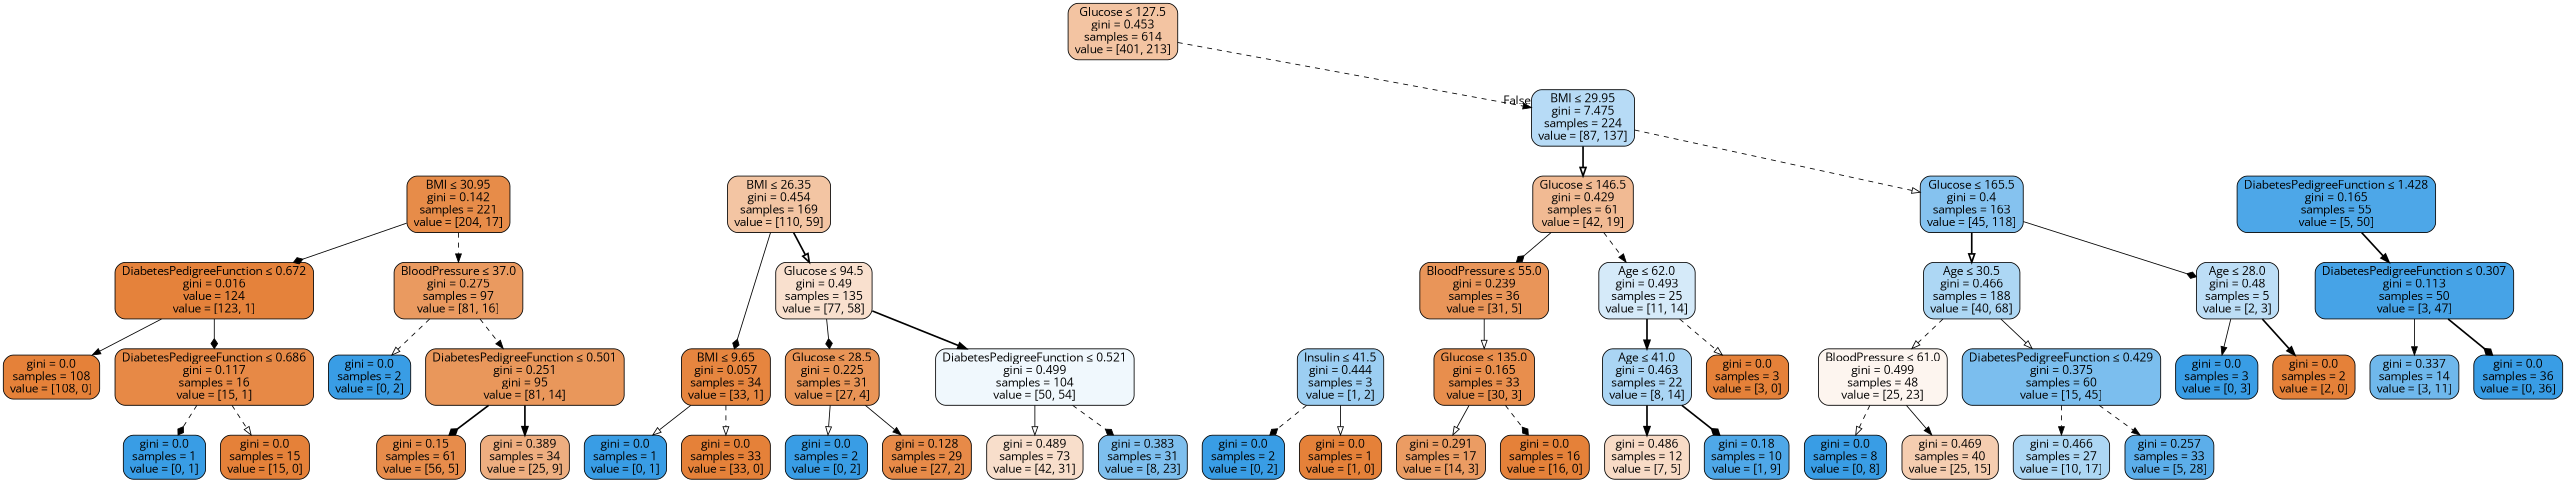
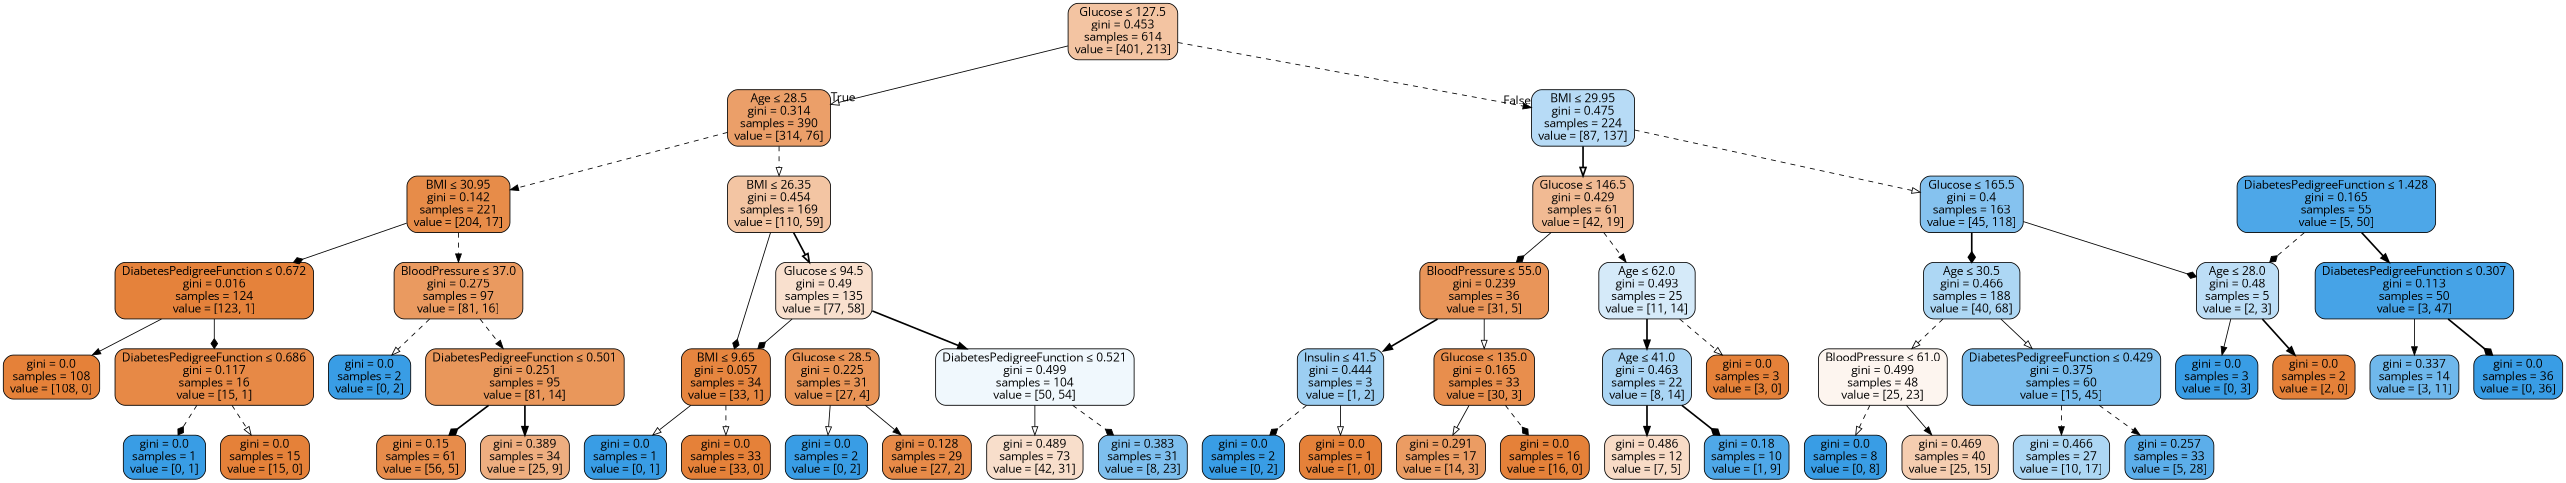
(1583, 111) -> (1583, 111)
none -> (779, 118)
(1972, 243) -> (1972, 243)
none -> (2291, 244)
(214, 297) -> (214, 297)
(828, 329) -> (779, 331)
none -> (1414, 333)
(525, 383) -> (525, 383)
